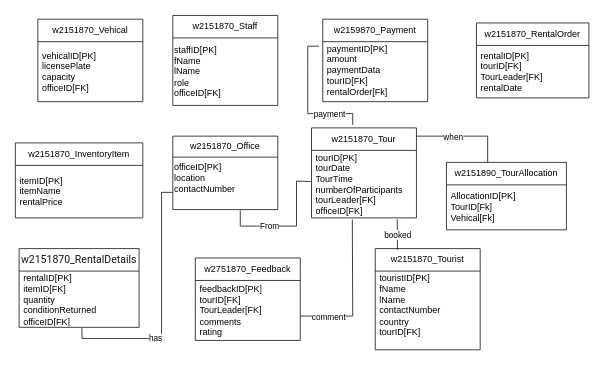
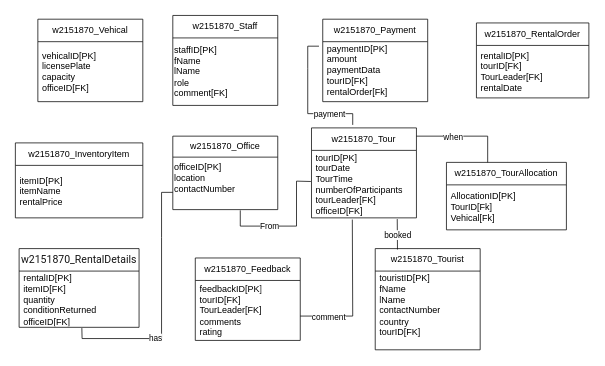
(375, 30) -> (375, 30)
(203, 72) -> (202, 72)
(507, 174) -> (507, 174)
(248, 270) -> (248, 270)
